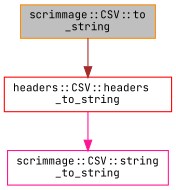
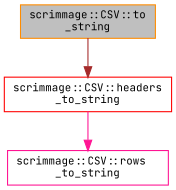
(88, 94) -> (88, 94)
(88, 168) -> (88, 168)
